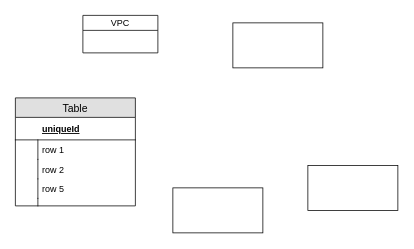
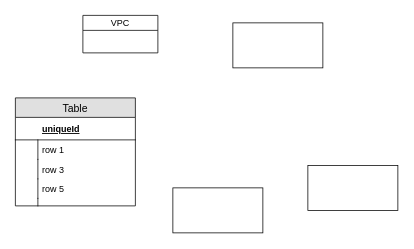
(53, 170) -> (53, 170)
